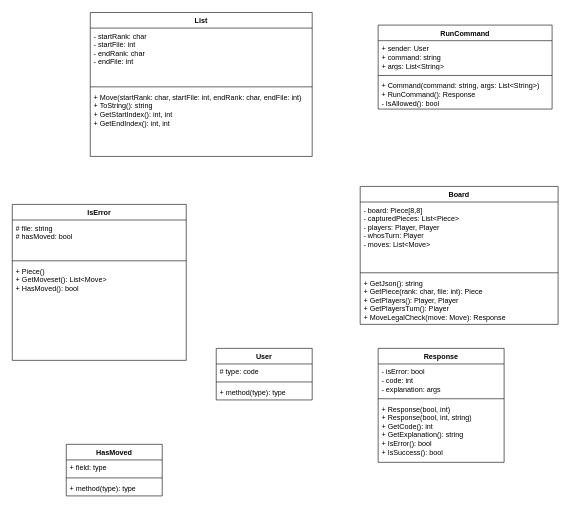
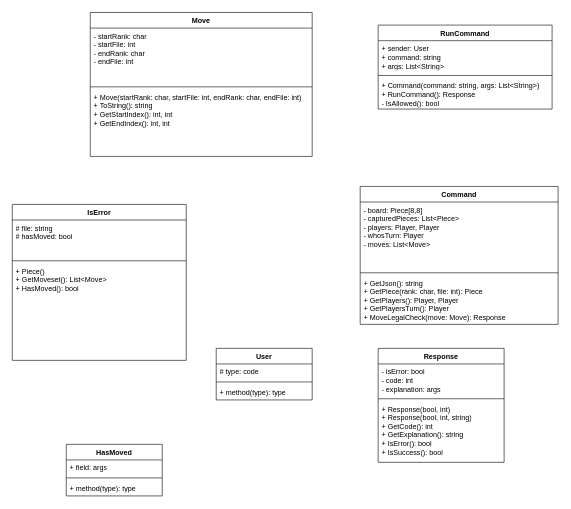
(201, 21) -> (201, 21)
(459, 195) -> (459, 195)
(91, 468) -> (91, 468)
